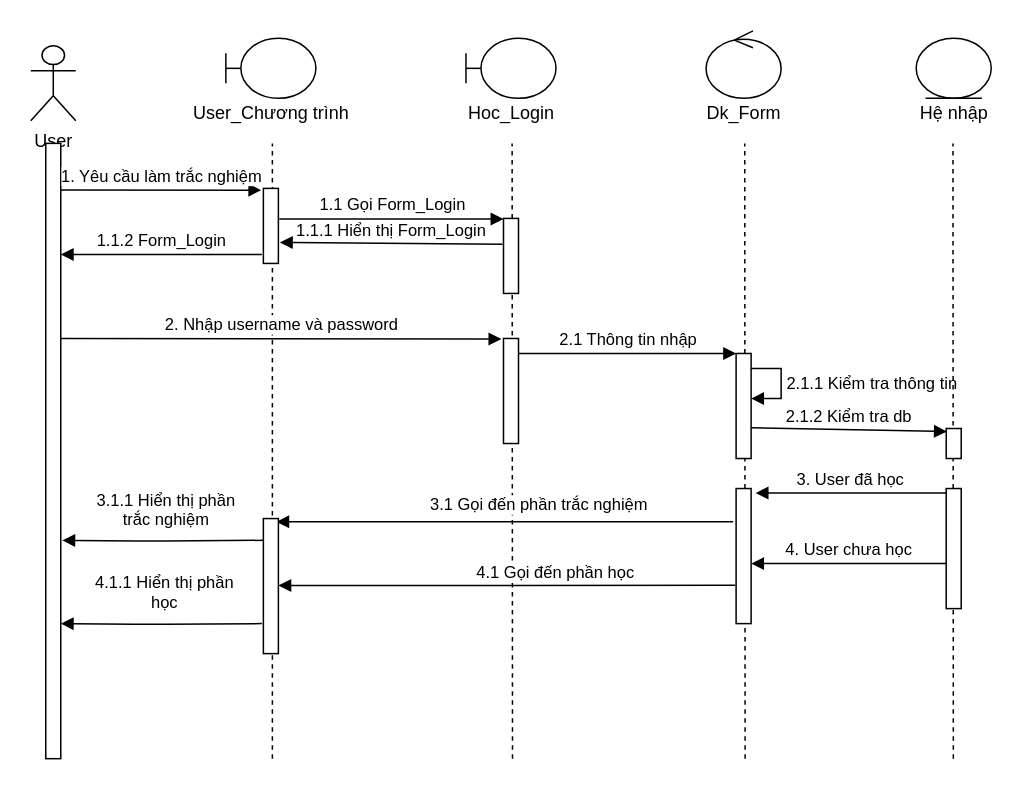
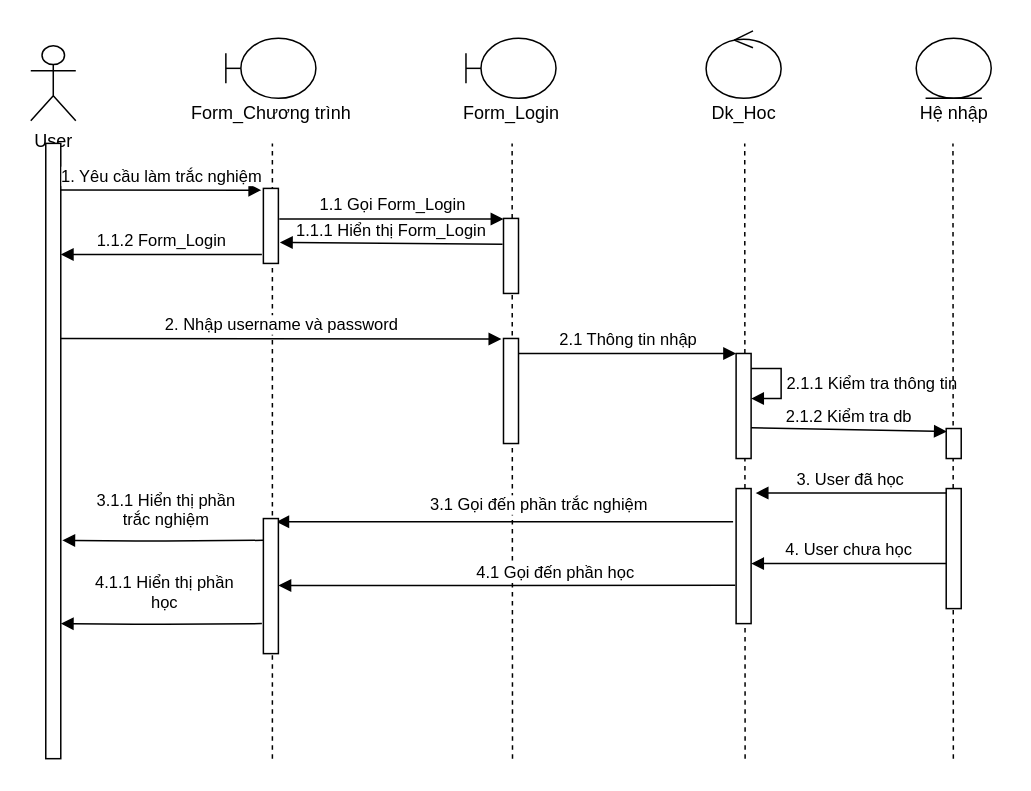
(272, 113) -> (272, 113)
(512, 113) -> (512, 113)
(744, 113) -> (744, 113)
